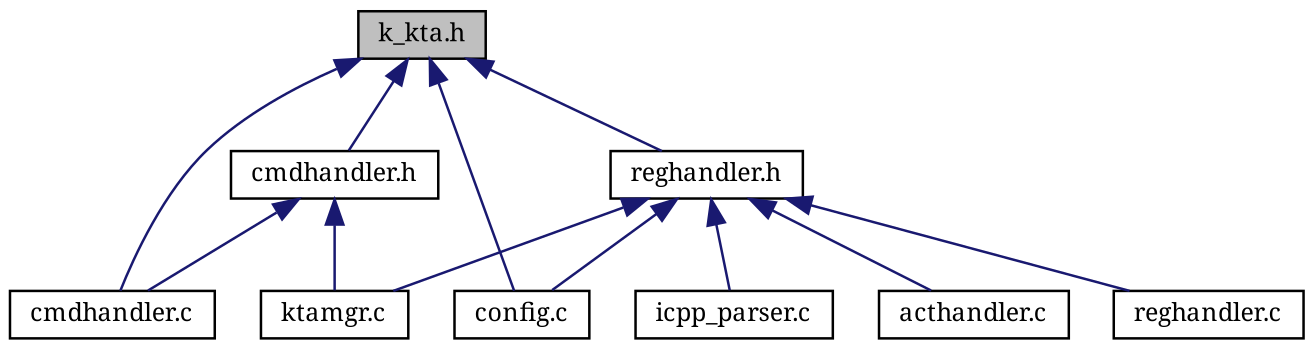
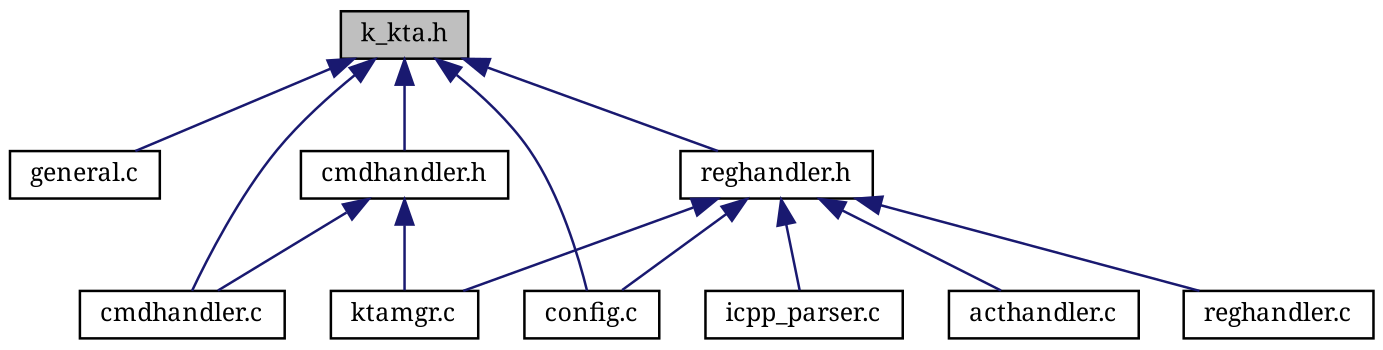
none -> (85, 175)
